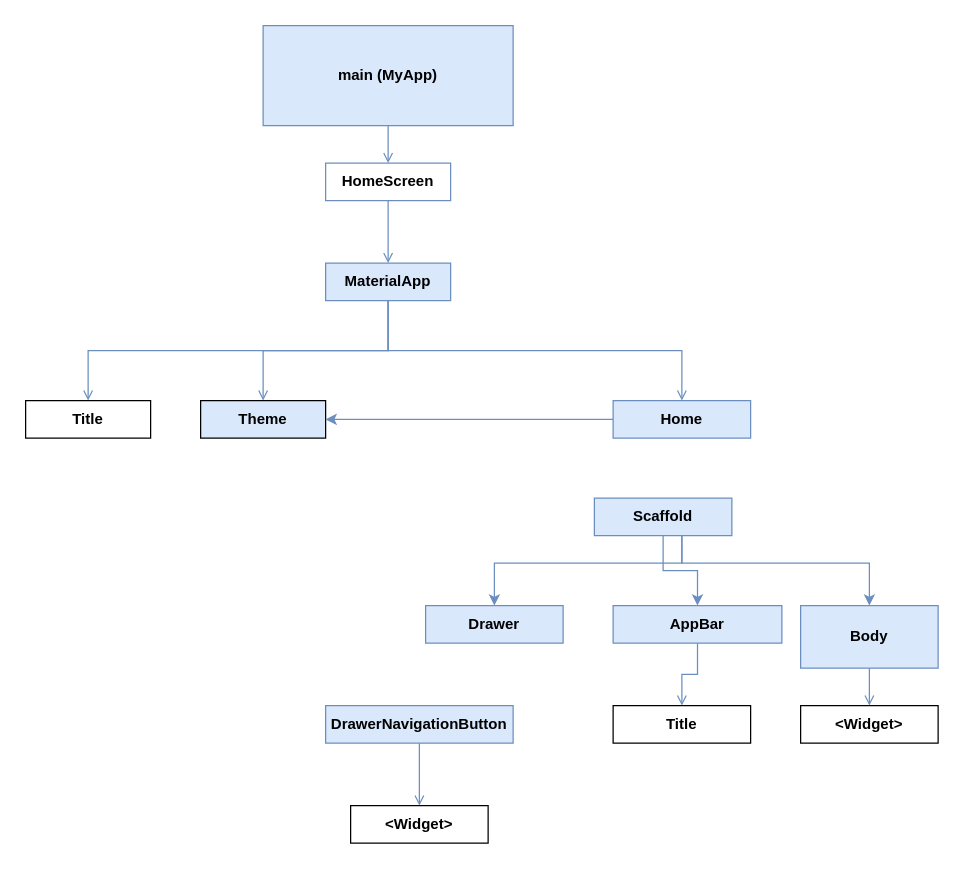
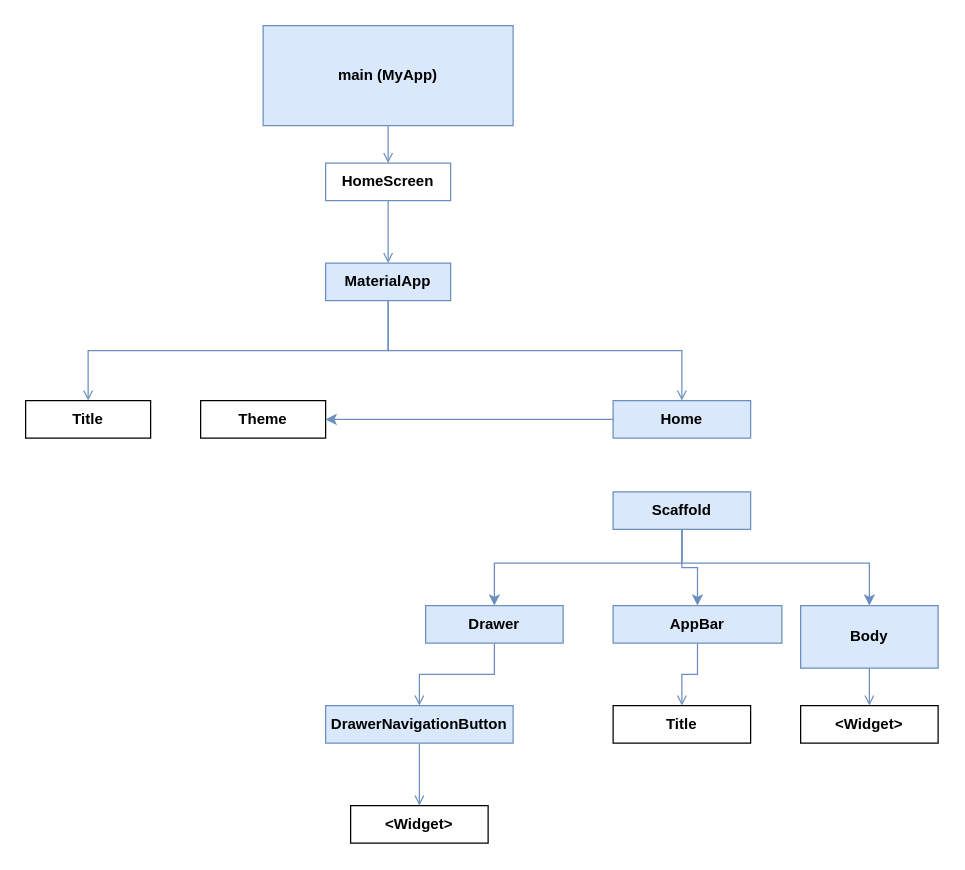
(263, 375) -> none
(263, 419) -> (263, 419)
(663, 517) -> (682, 511)
none -> (458, 674)
